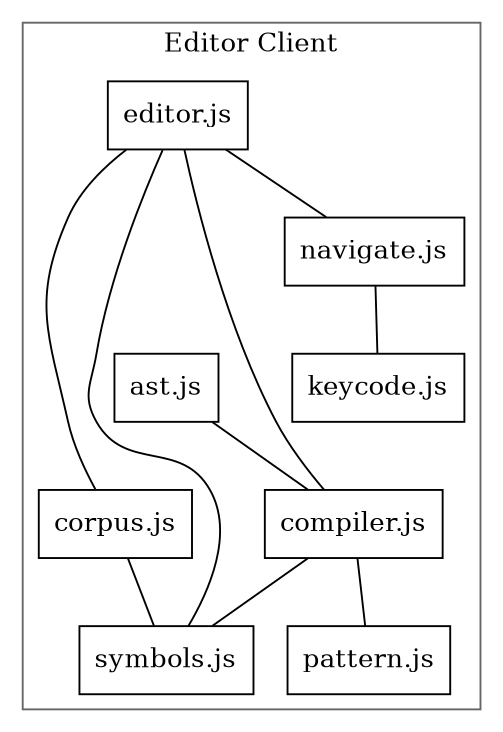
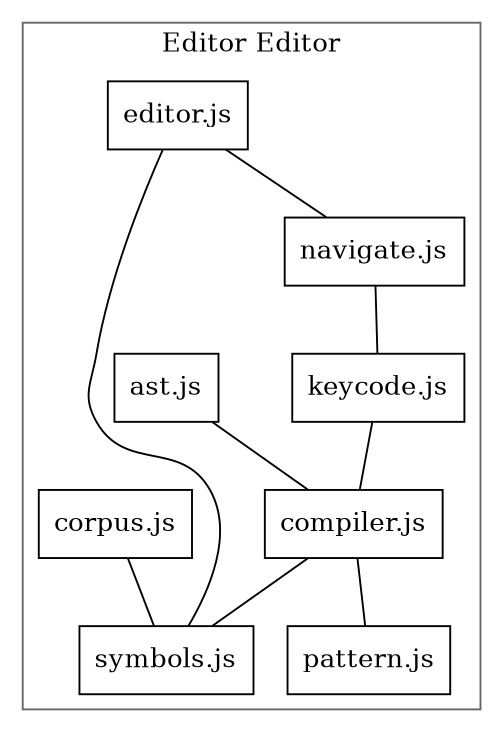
(252, 44) -> (252, 44)
(47, 311) -> none
(236, 328) -> (366, 456)
